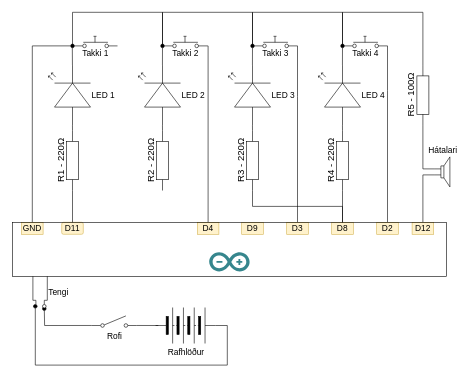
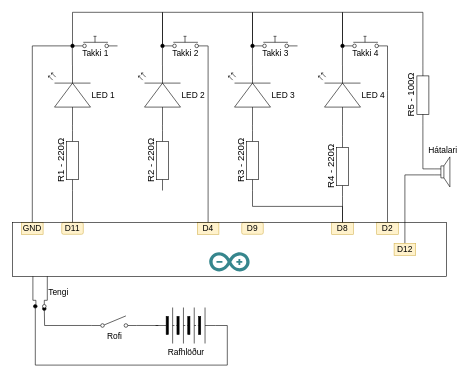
(297, 134) -> none
(342, 161) -> (342, 167)
(252, 228) -> (252, 228)
(297, 228) -> none
(423, 228) -> (405, 249)
